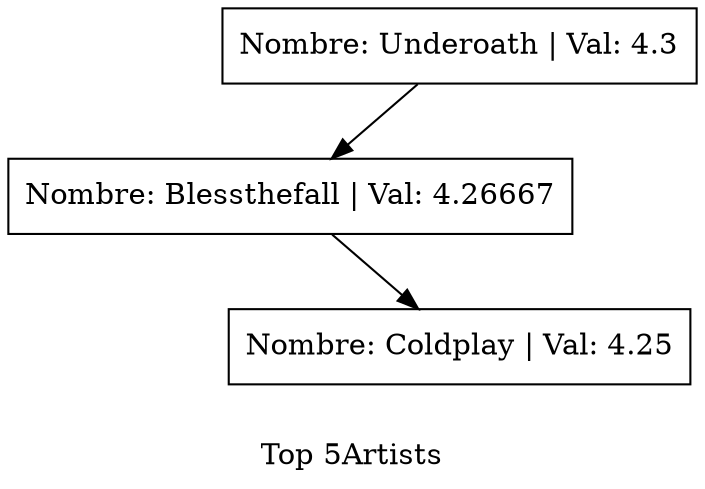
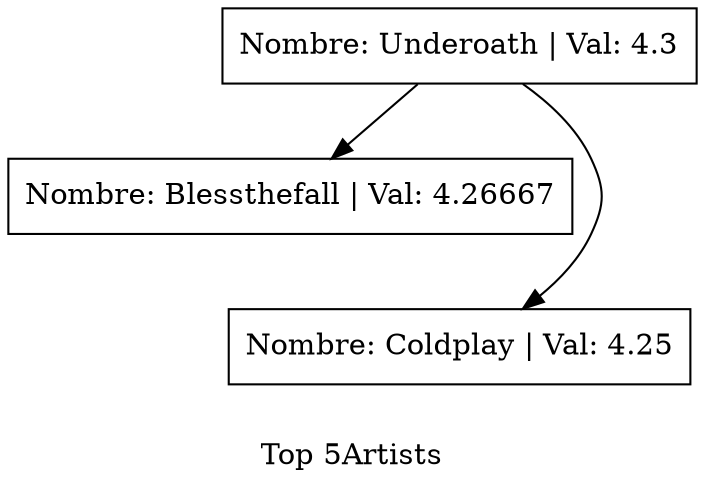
(367, 265) -> (601, 186)
